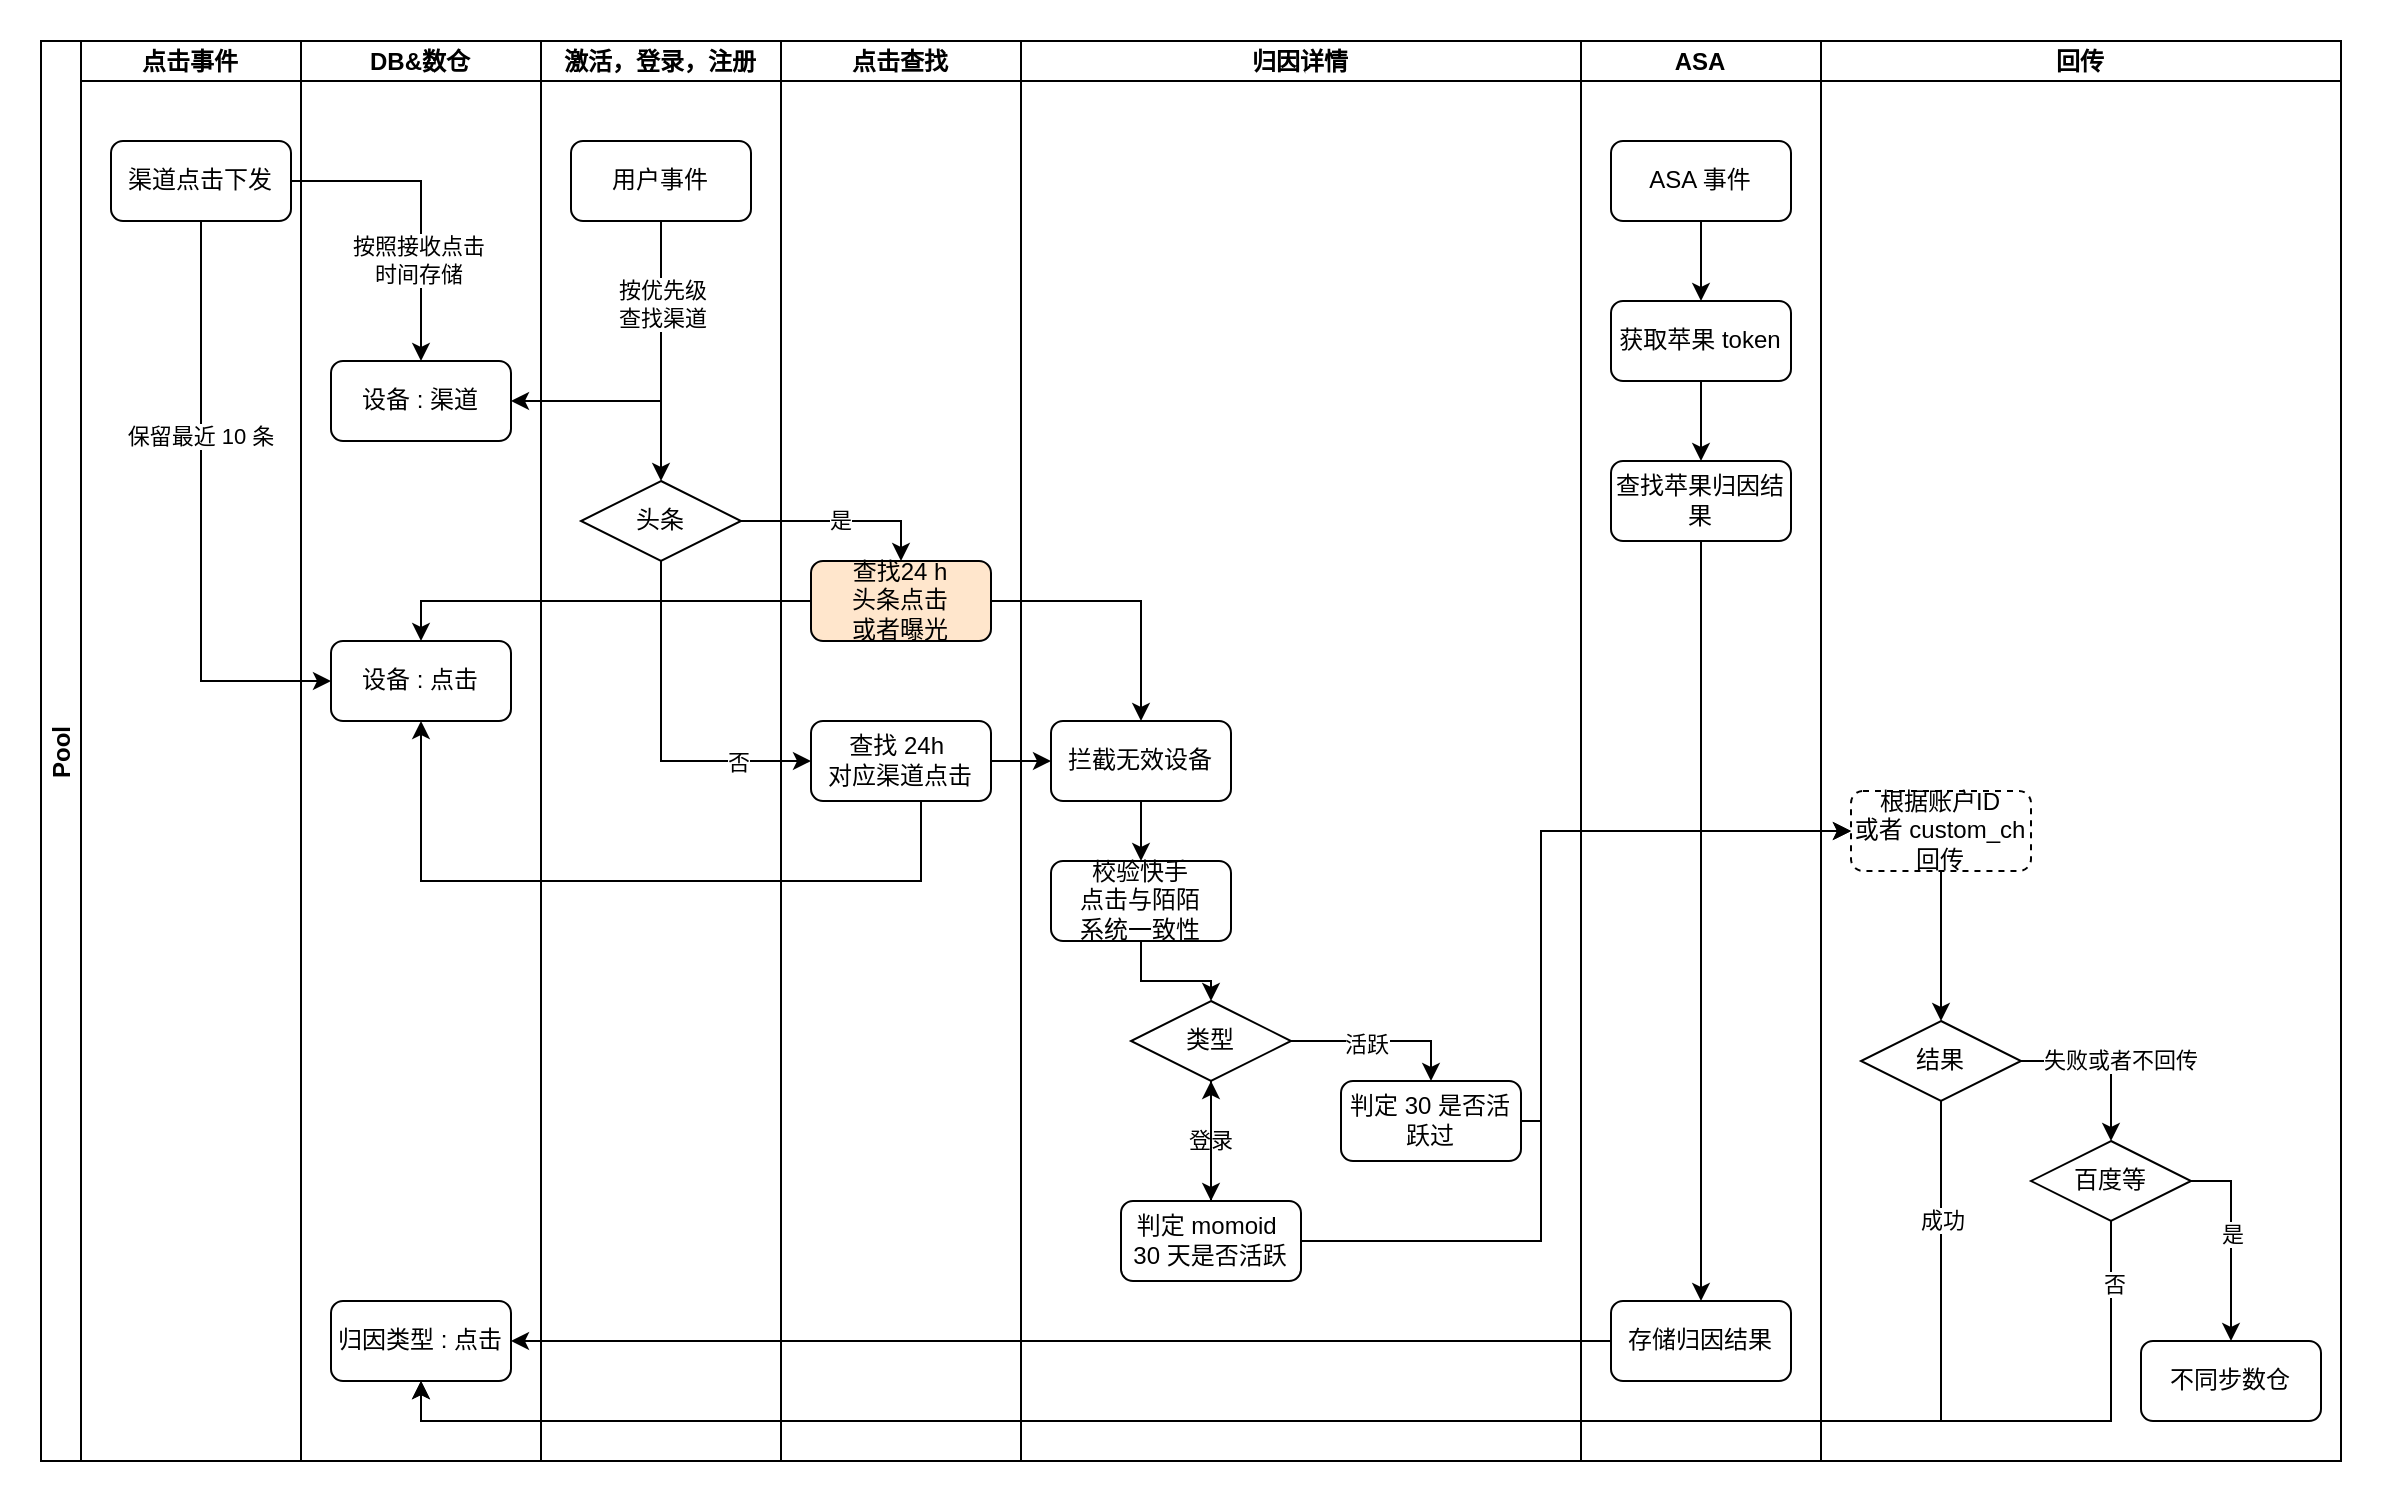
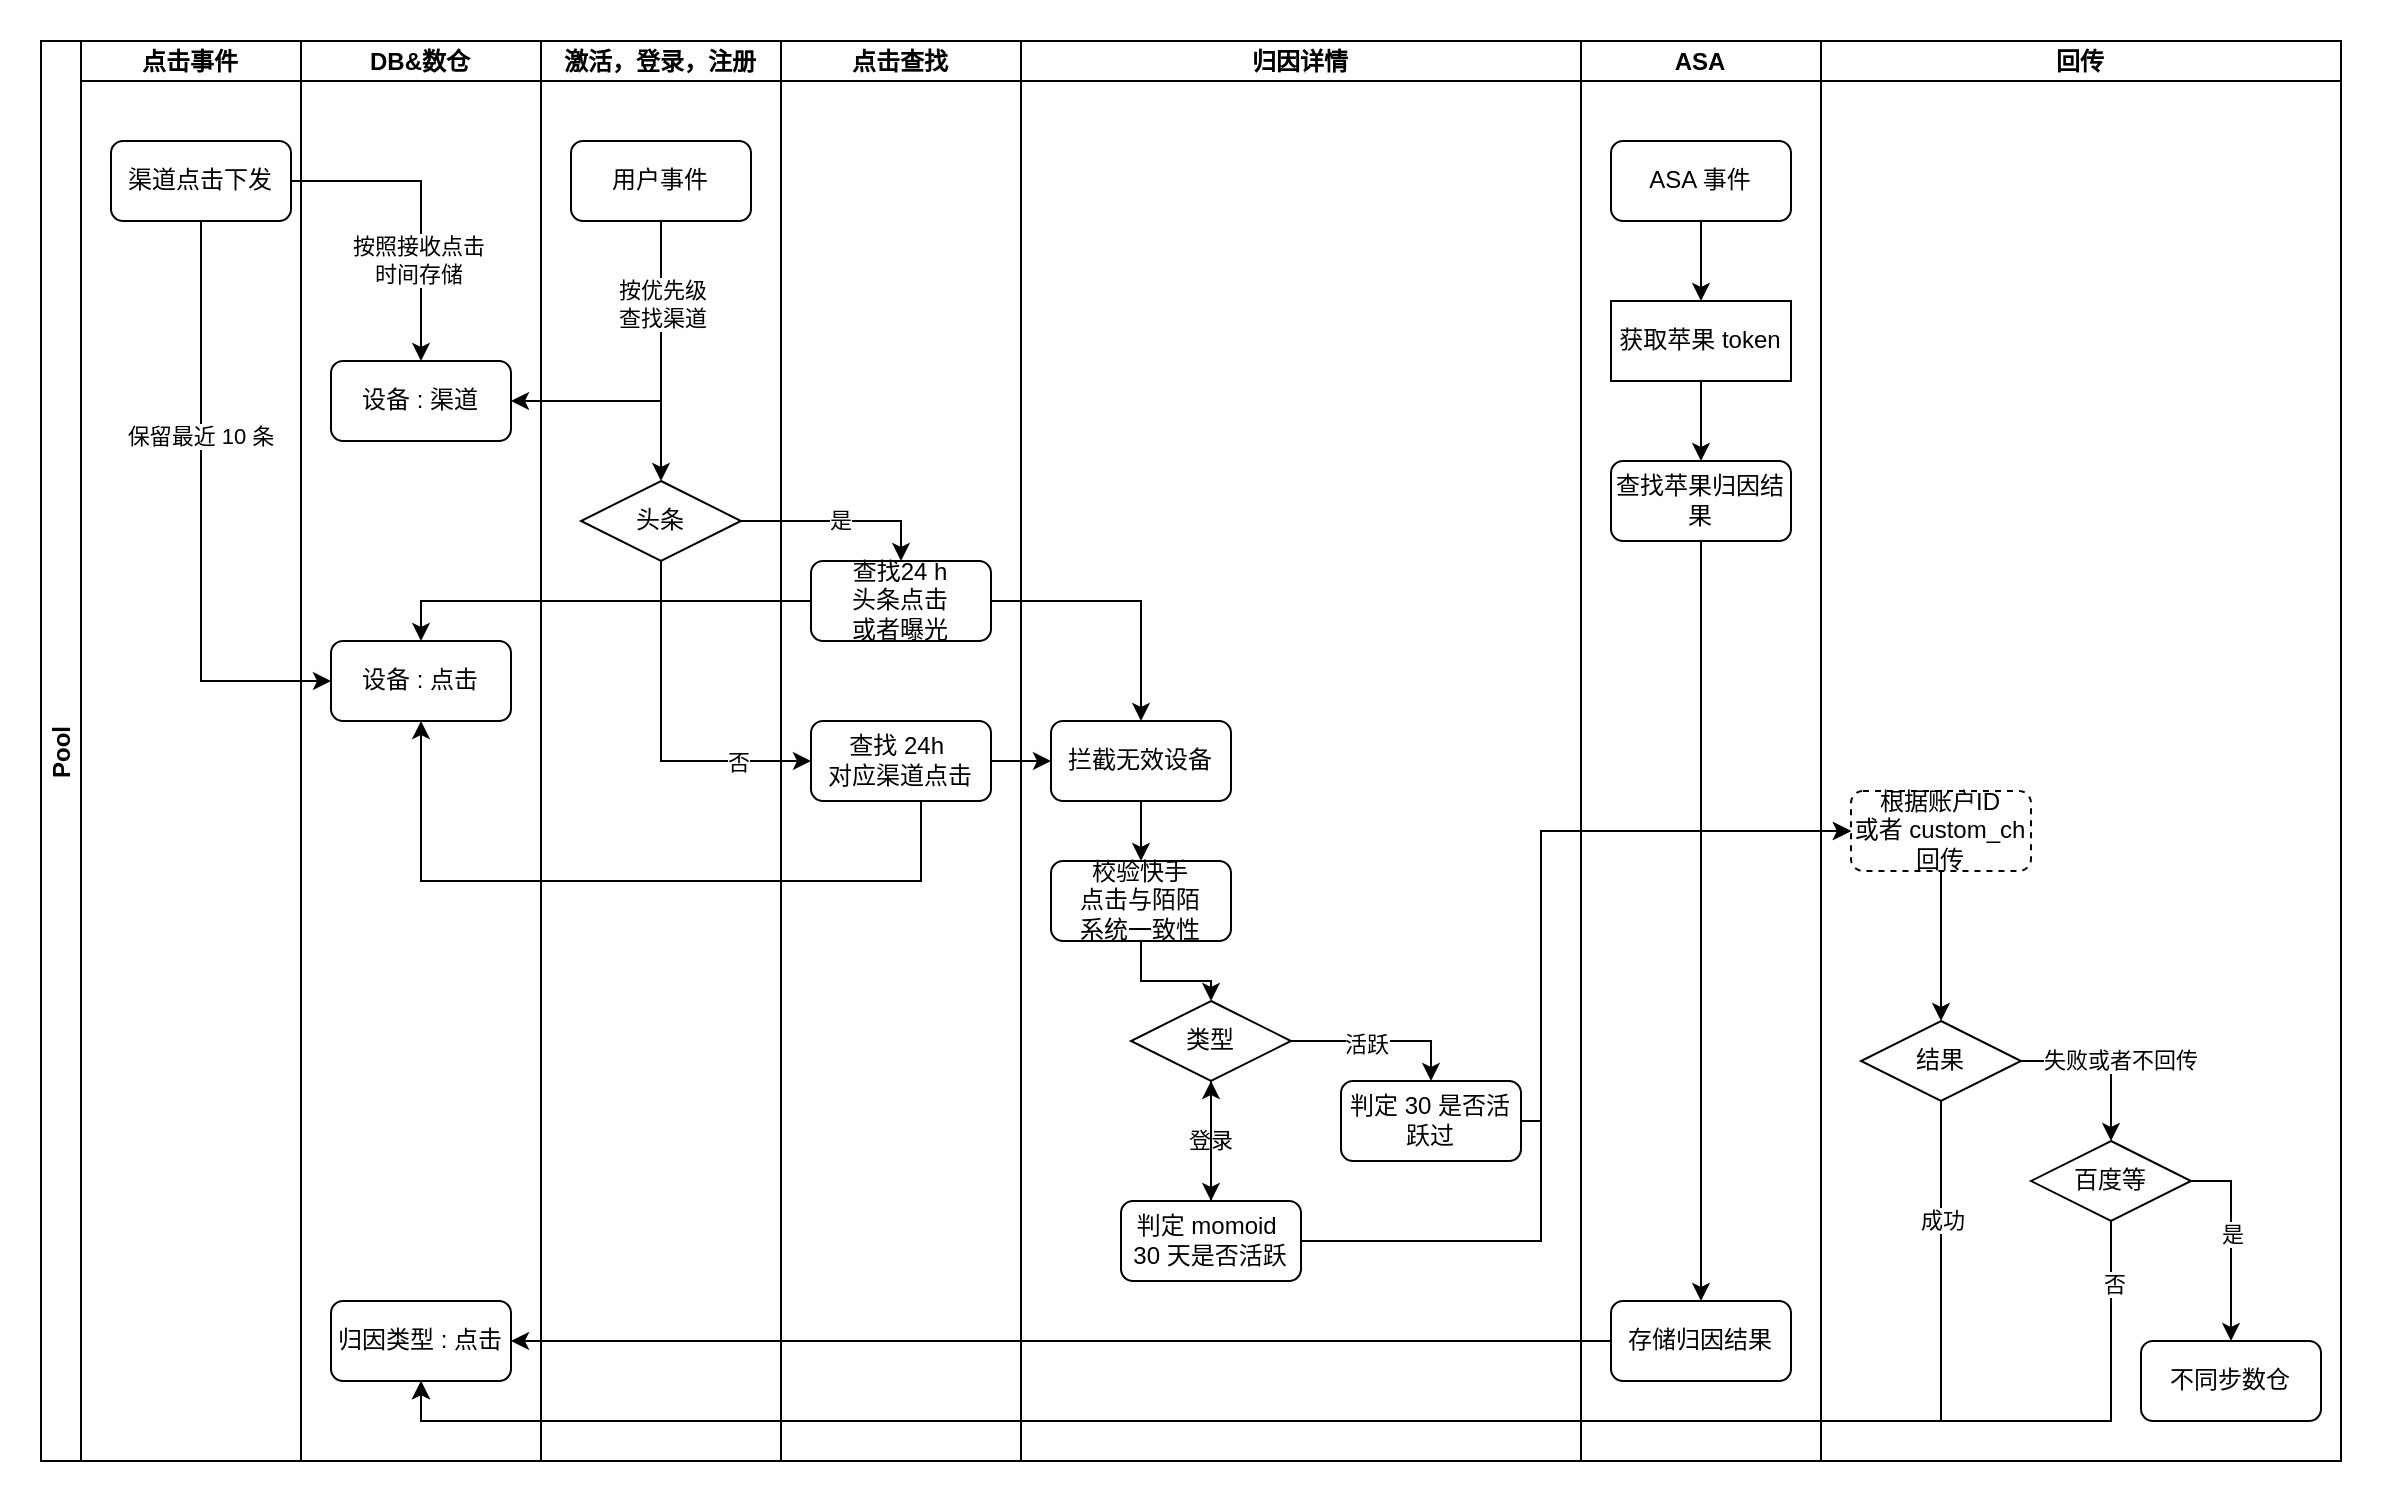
(1701, 341) -> (1701, 341)
(901, 601) -> (901, 601)
